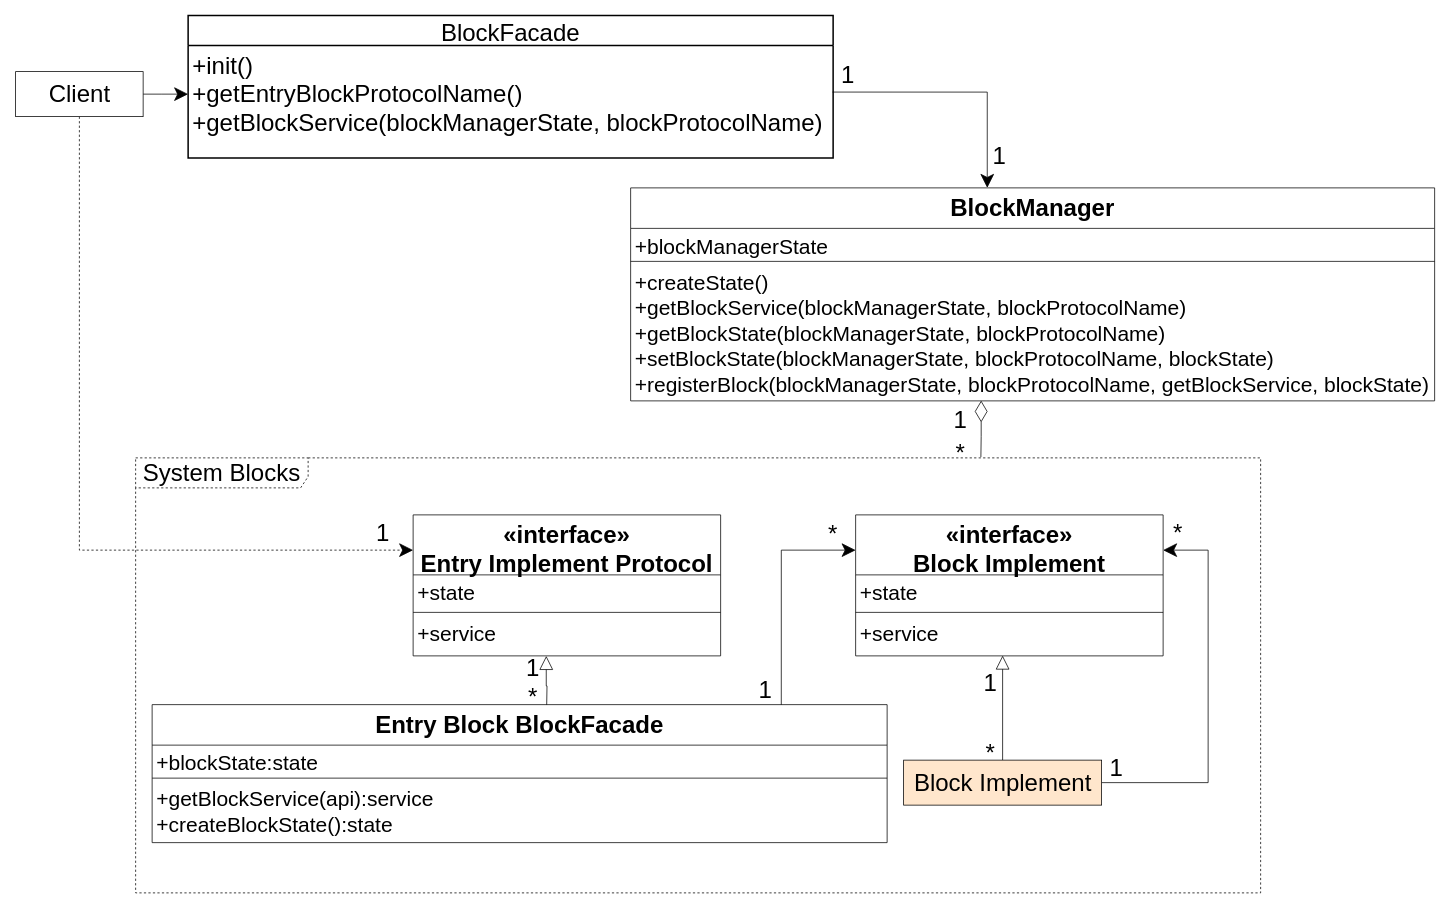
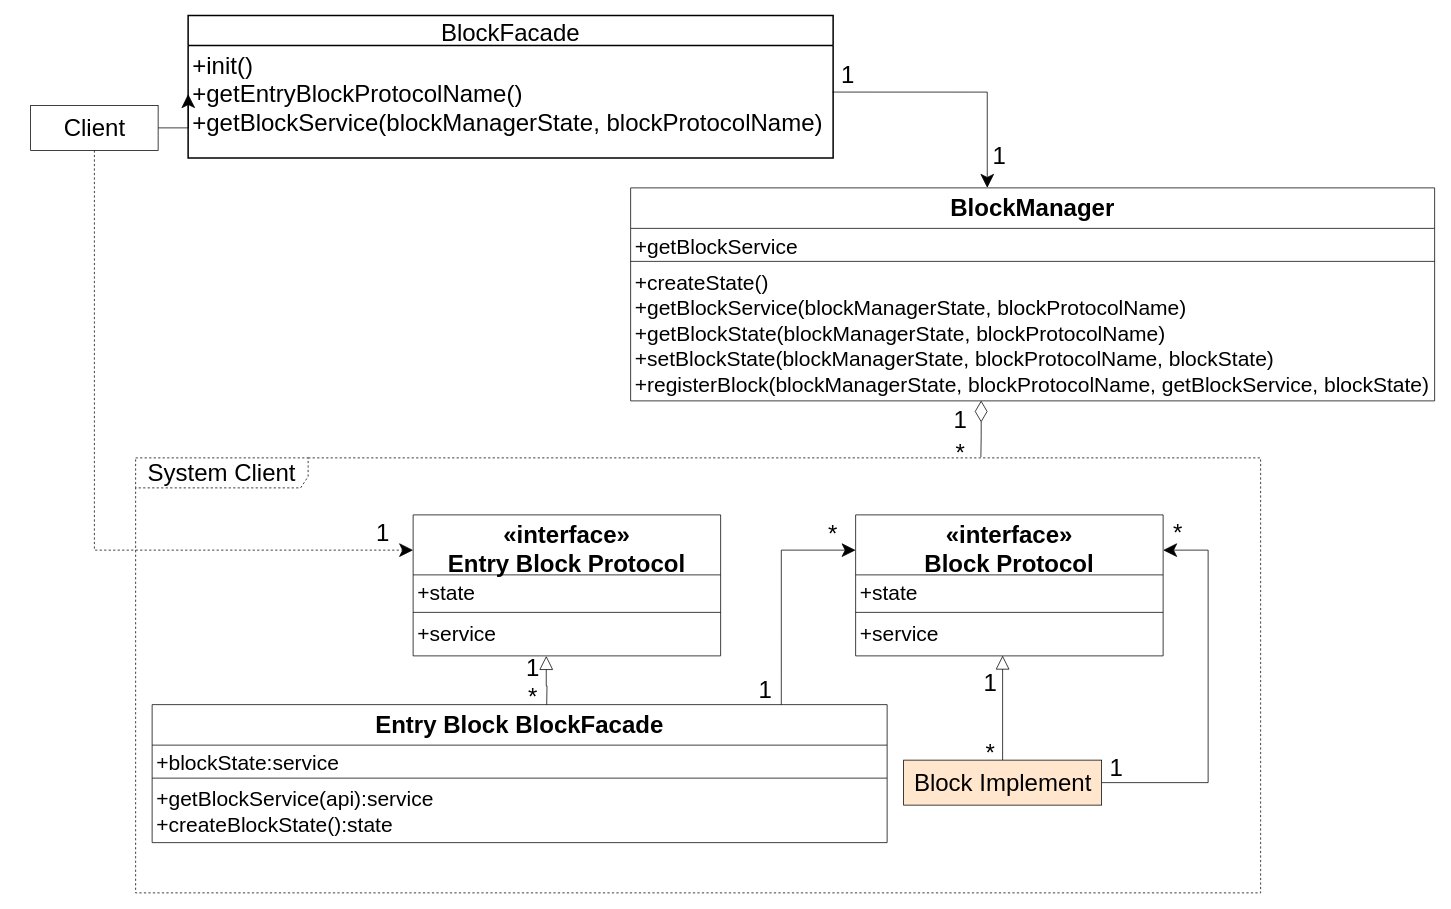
(79, 94) -> (94, 128)
(738, 247) -> (723, 247)
(222, 473) -> (222, 473)
(566, 535) -> (566, 535)
(1009, 535) -> (1009, 535)
(251, 763) -> (260, 763)
